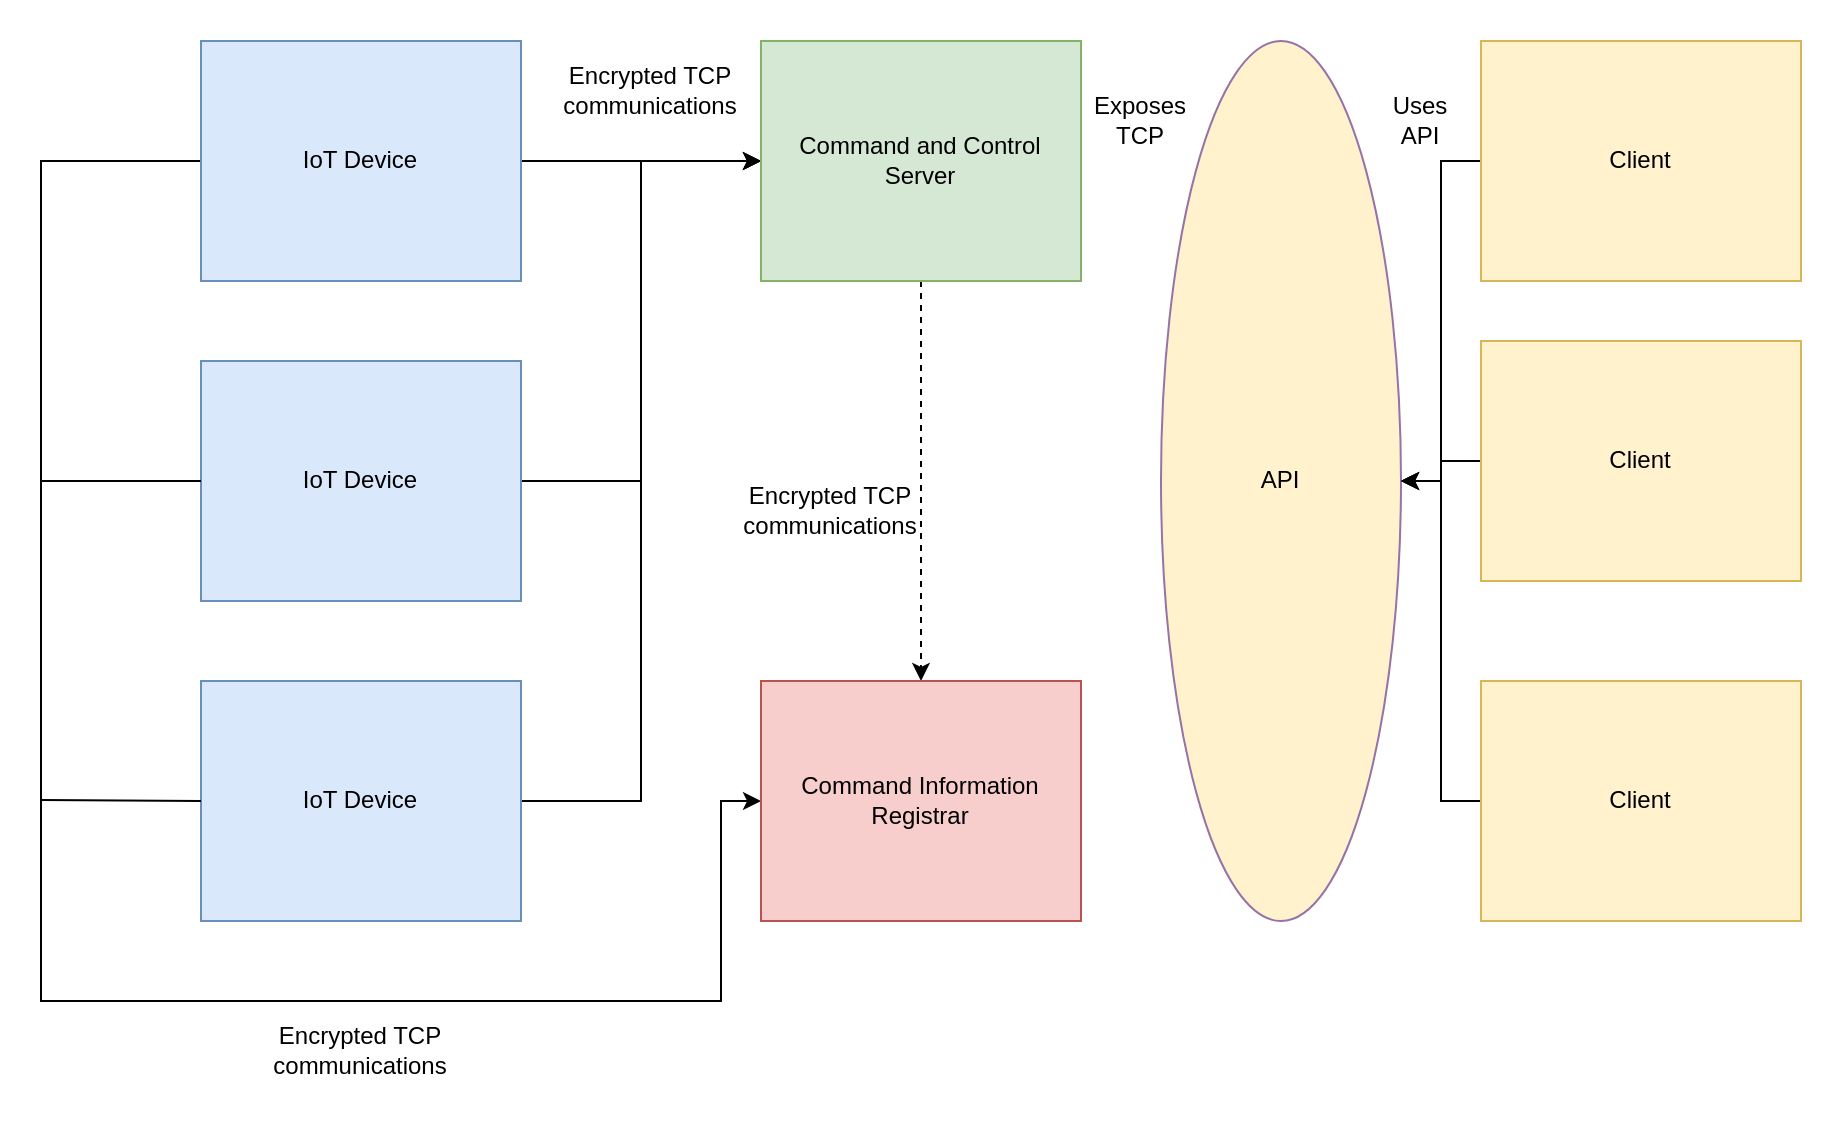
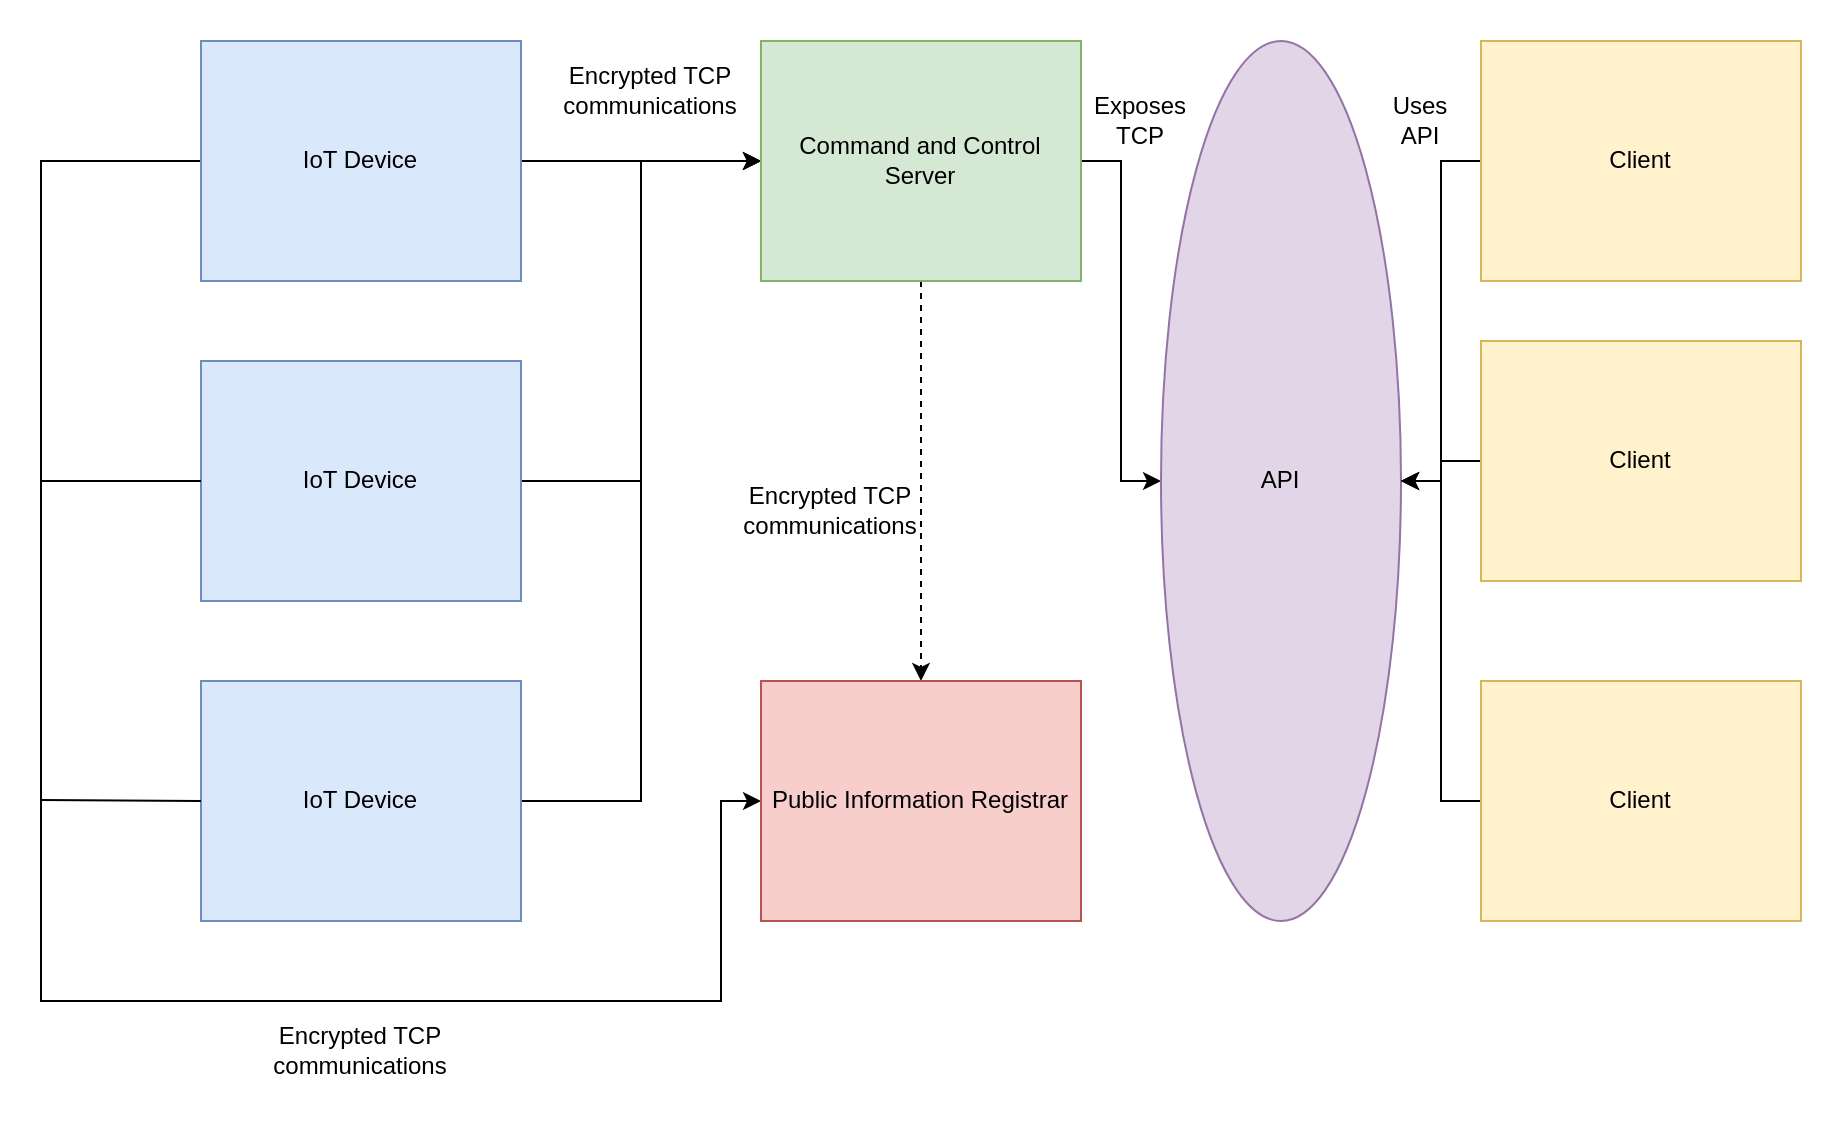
none -> (1121, 314)
(1281, 481) -> (1281, 481)
(921, 801) -> (921, 801)
